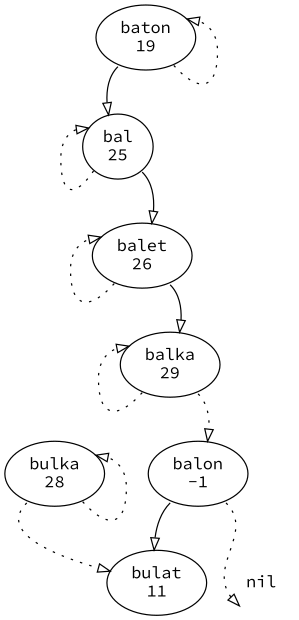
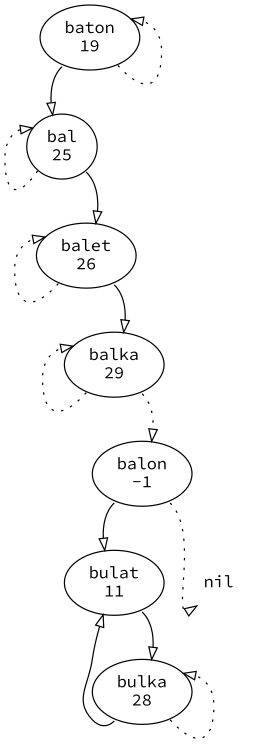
(44, 547) -> (85, 686)
none -> (151, 628)
